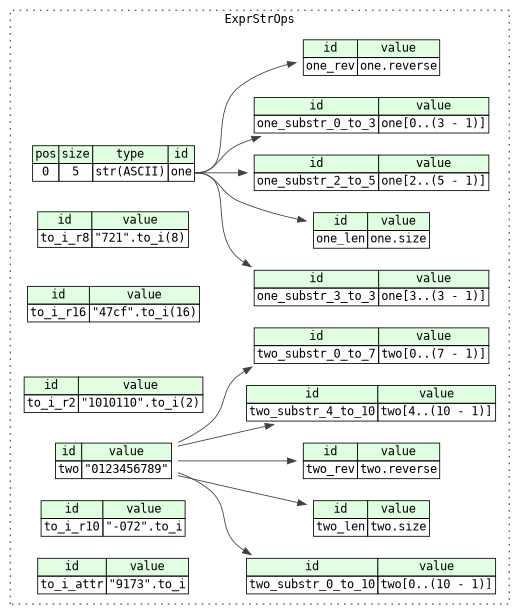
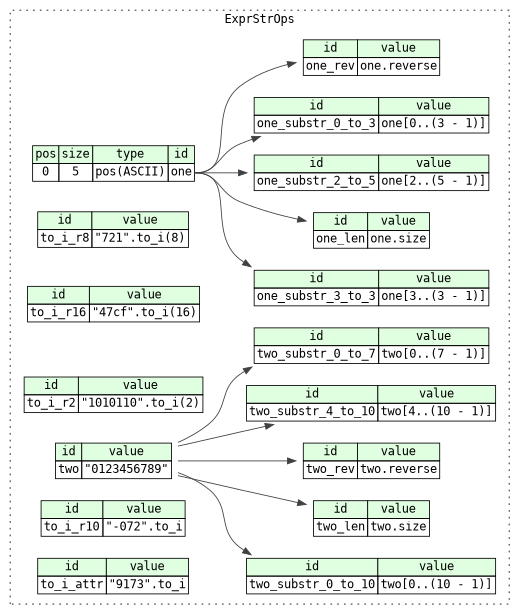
(130, 172) -> (130, 172)
